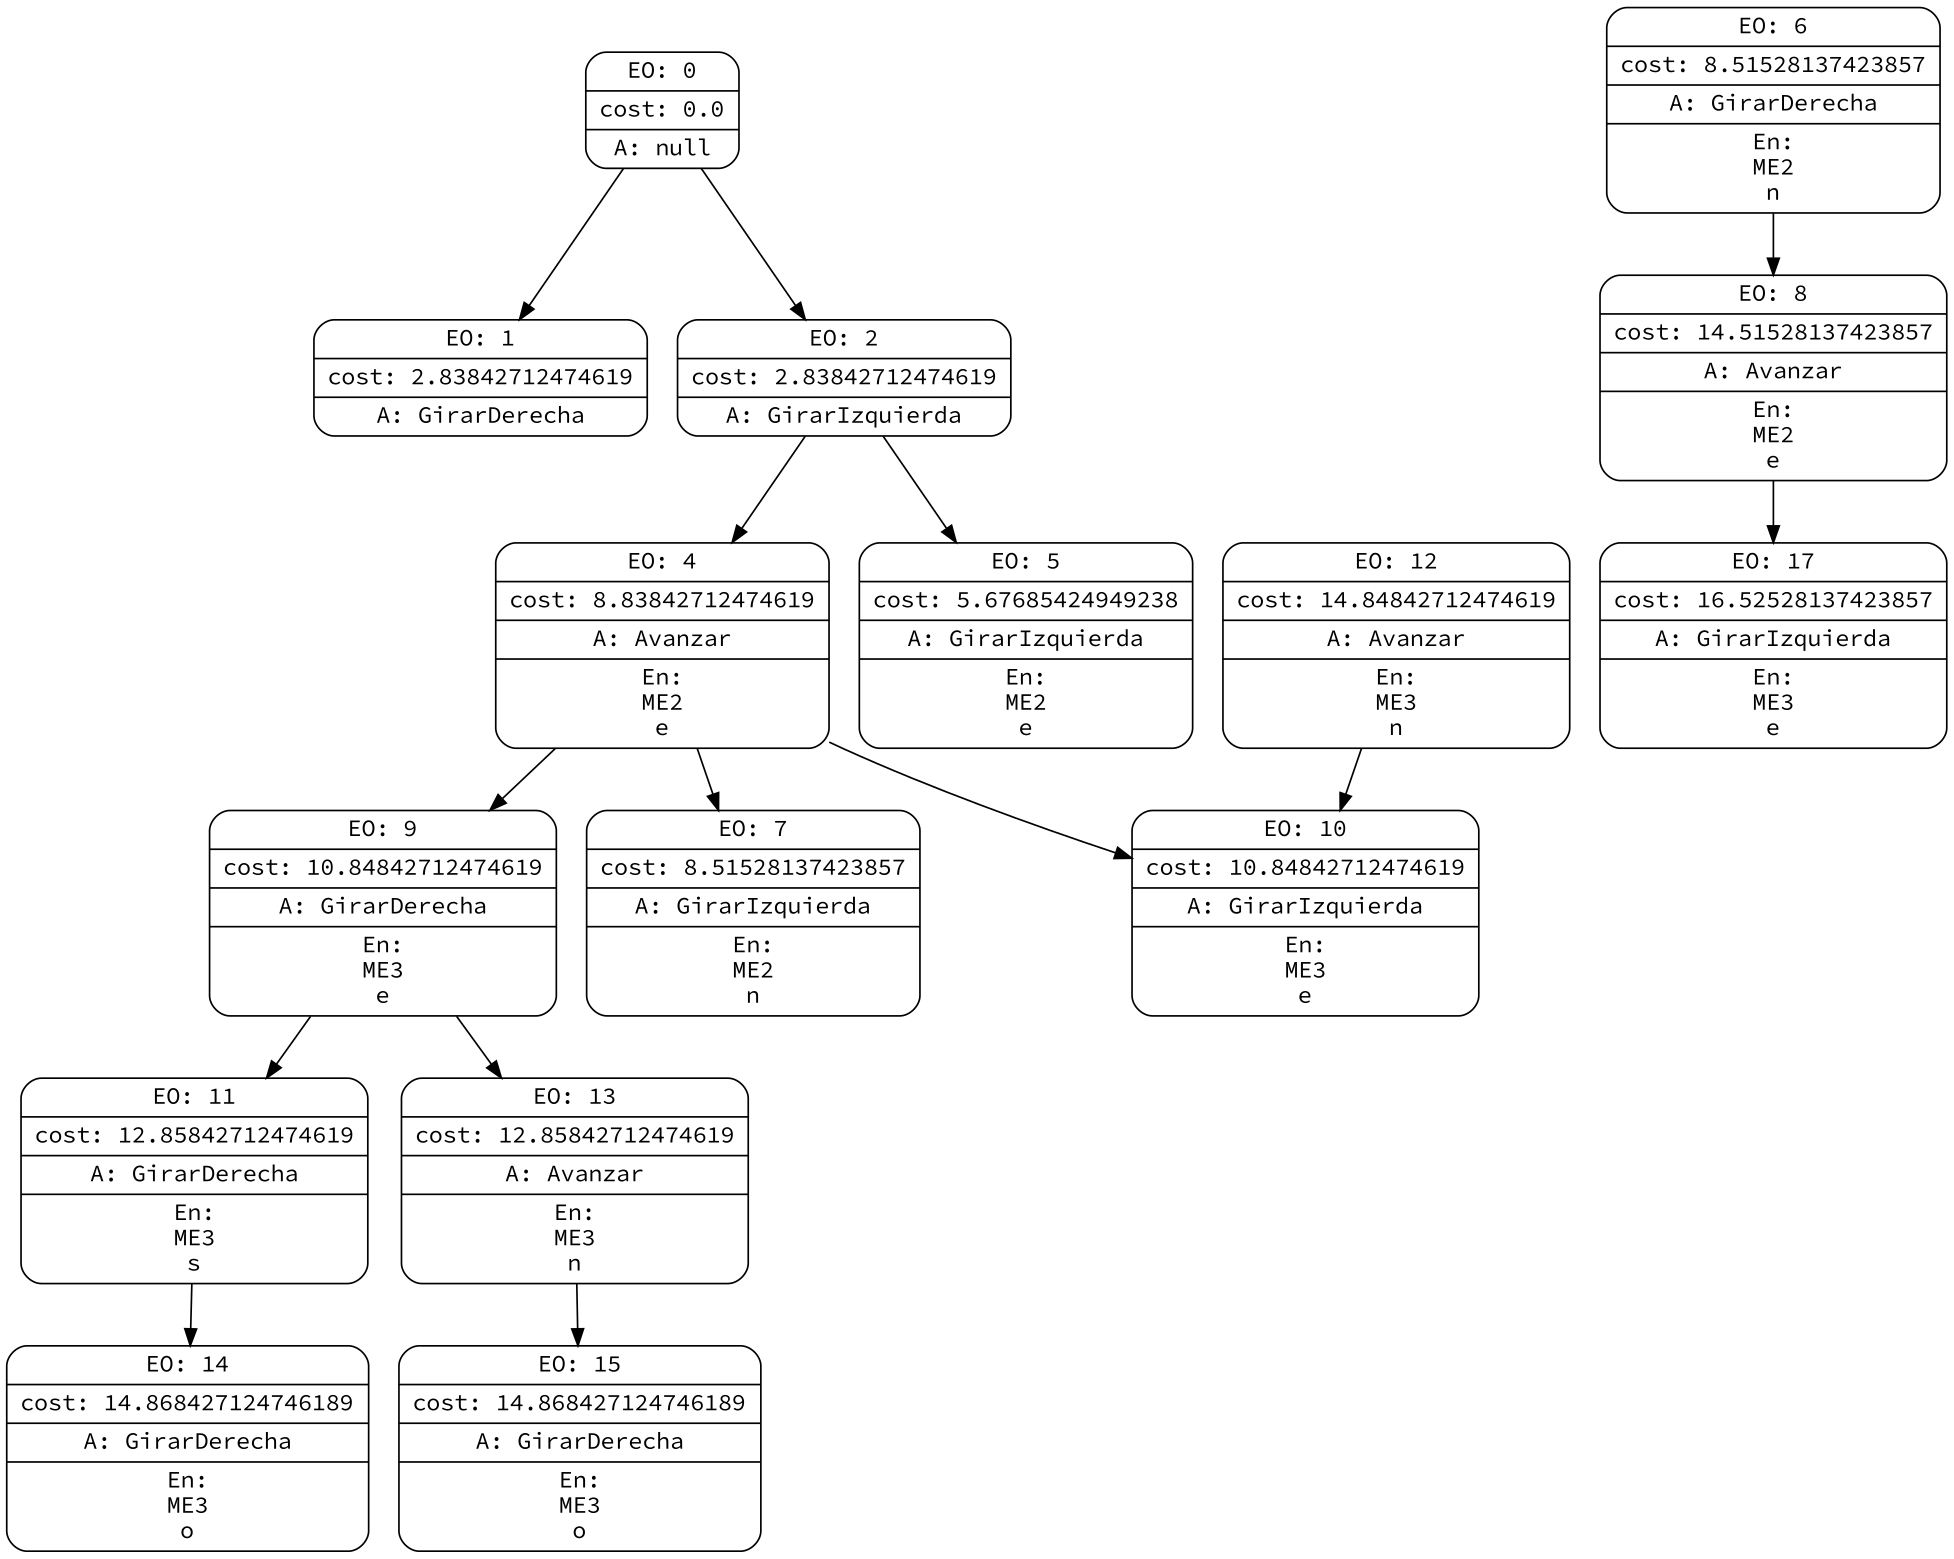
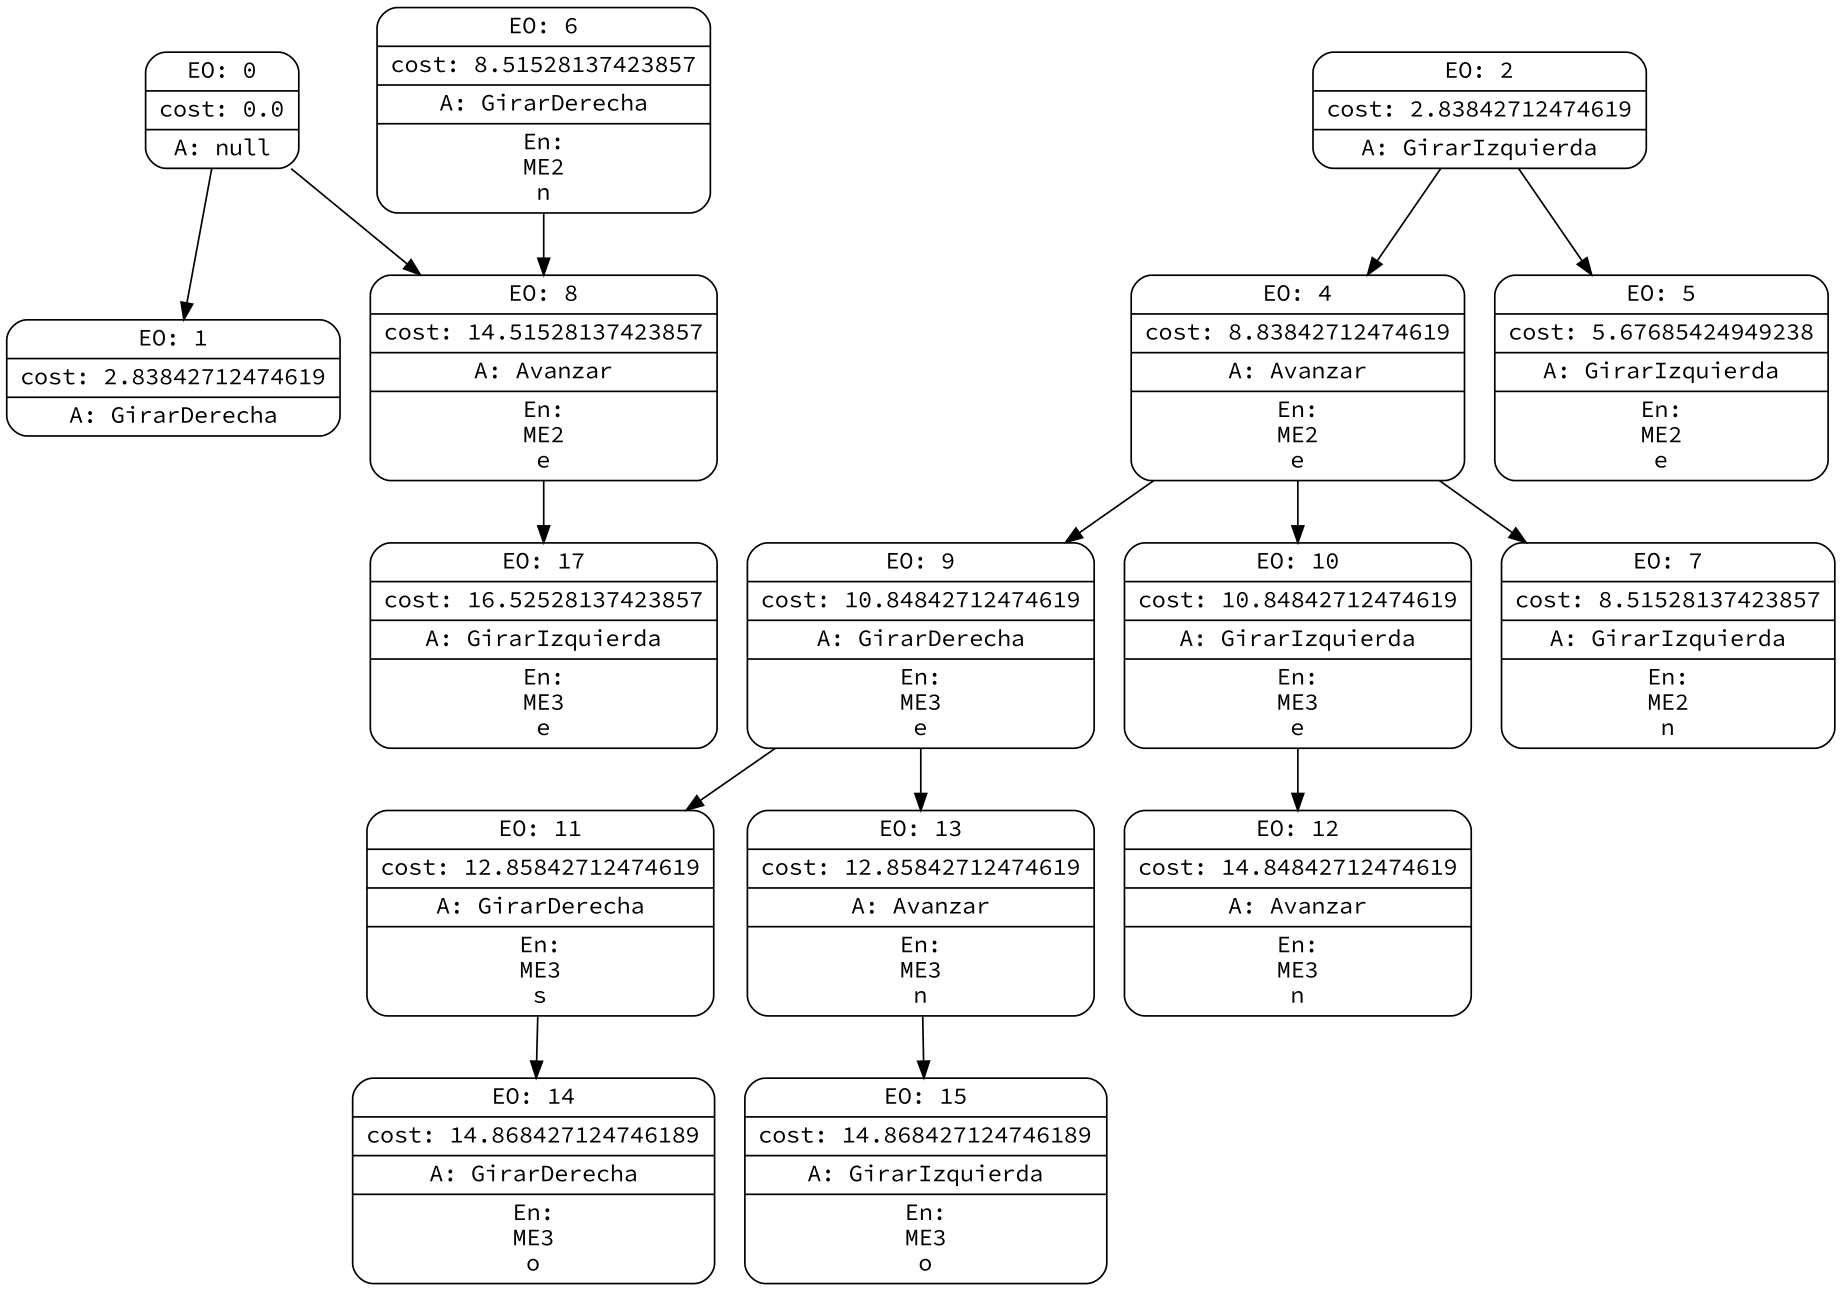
(748, 237) -> (349, 216)
(1354, 771) -> (1298, 771)
(580, 1442) -> (926, 1174)
